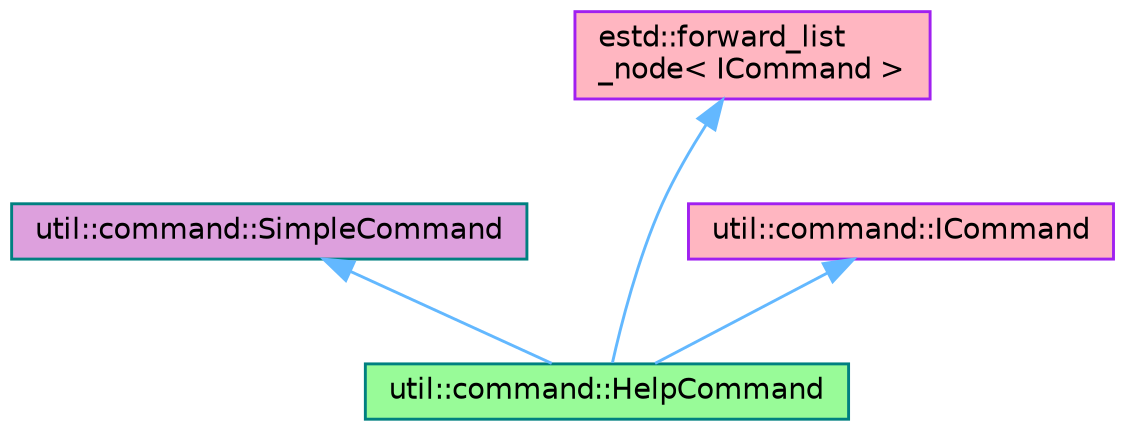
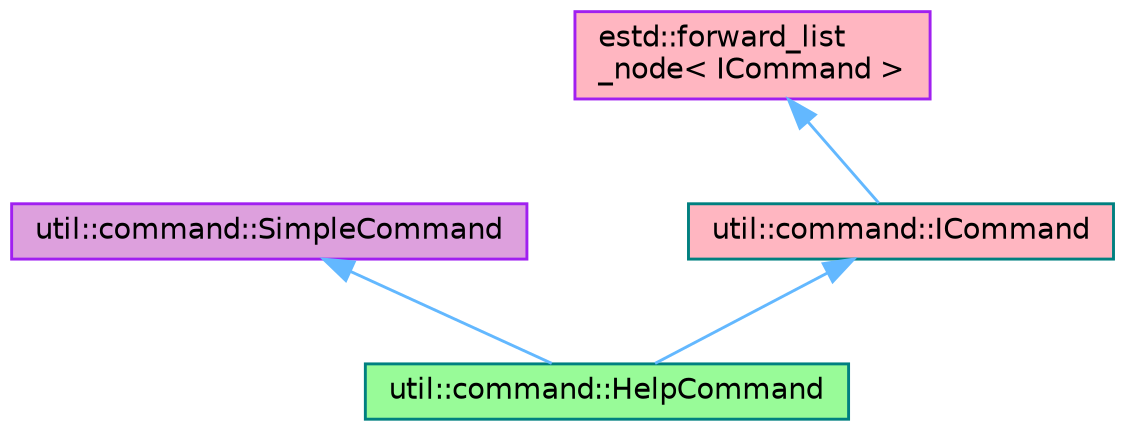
(269, 231) -> (269, 231)
(901, 231) -> (901, 231)
(648, 239) -> (843, 163)
